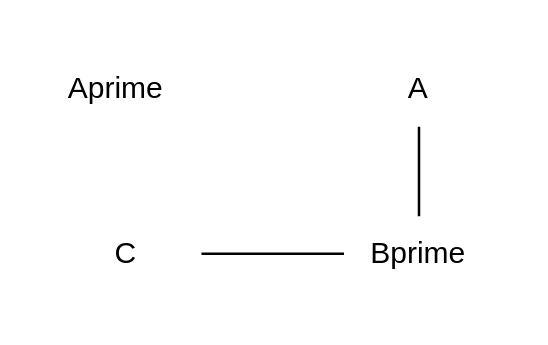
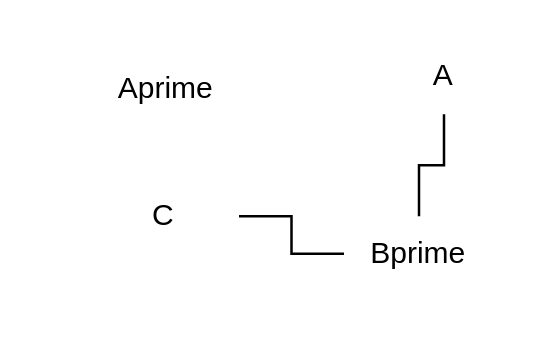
(116, 89) -> (166, 89)
(419, 89) -> (444, 77)
(126, 254) -> (164, 216)
